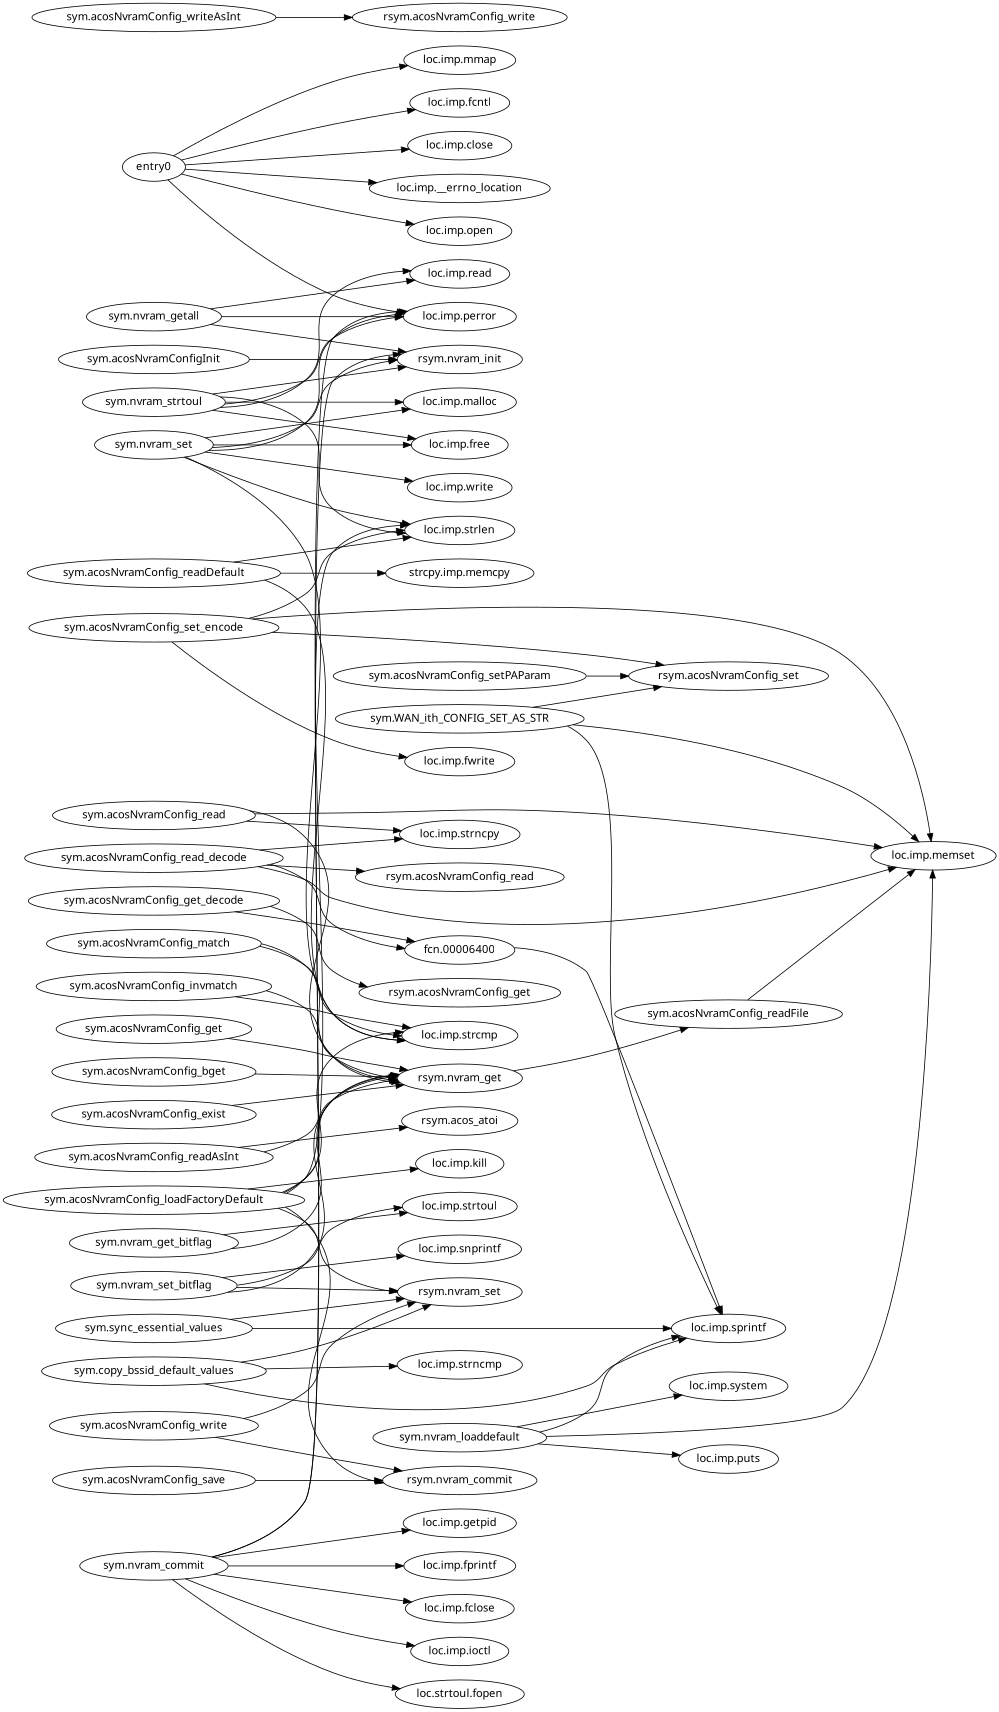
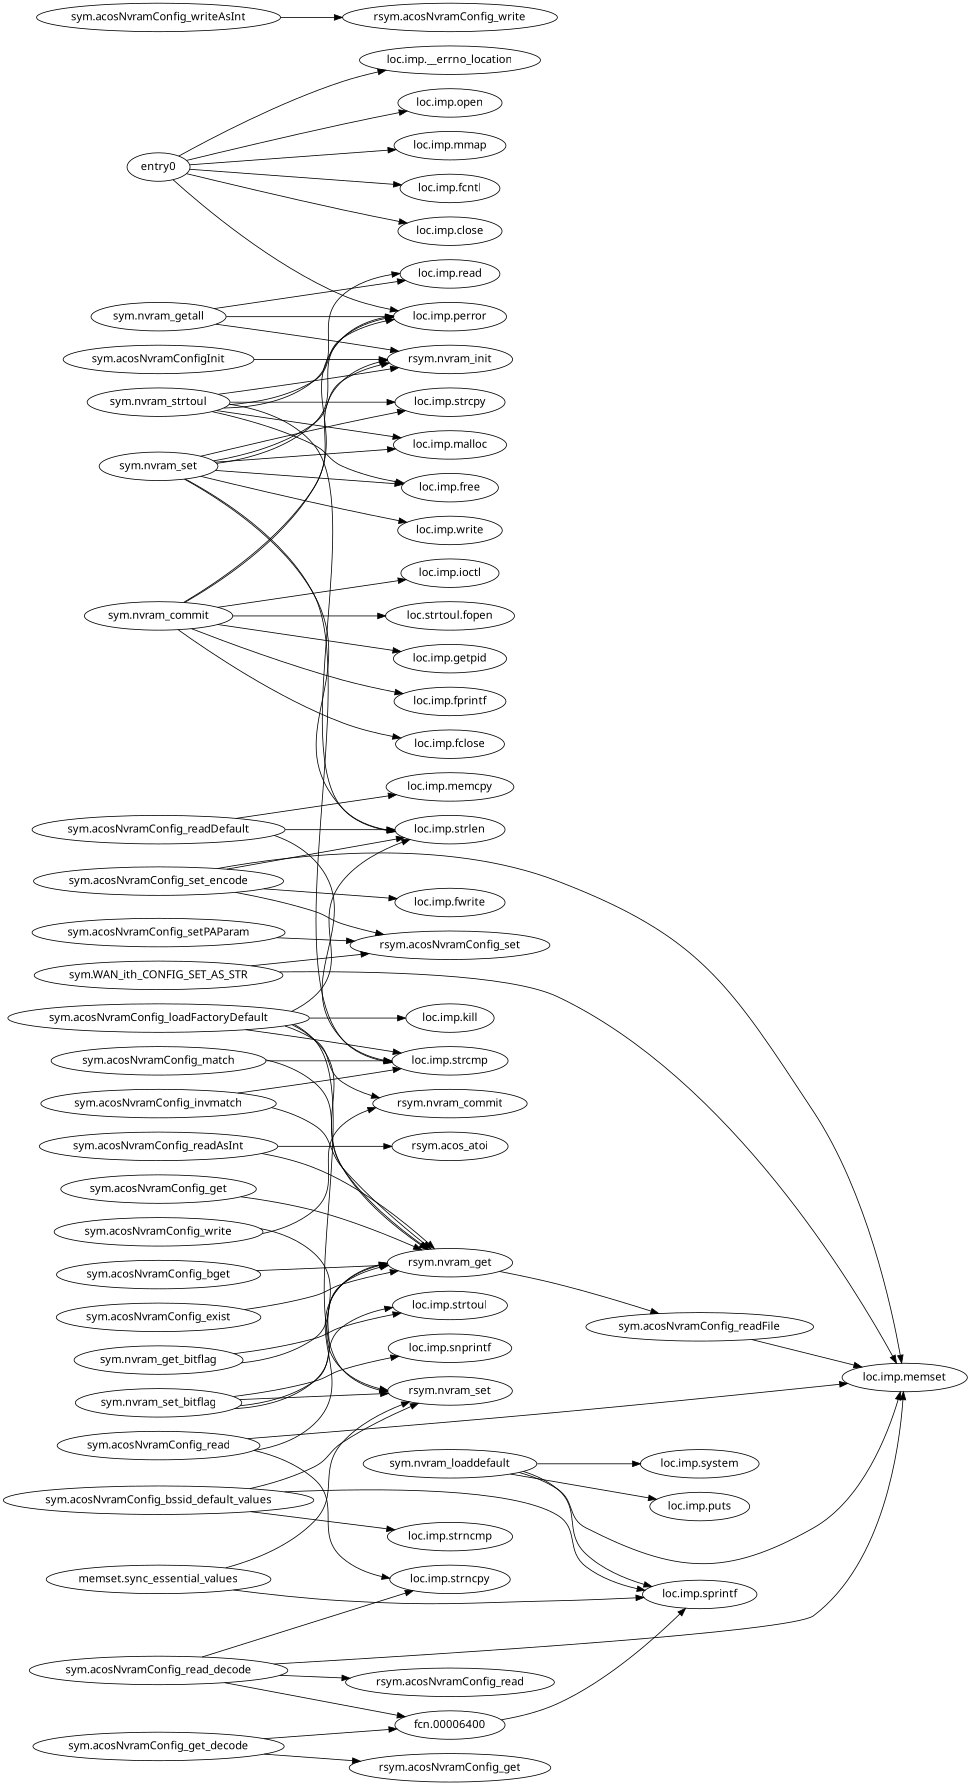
none -> (450, 402)
(460, 573) -> (450, 787)
(613, 1019) -> none
(154, 1328) -> (159, 1579)
(154, 1371) -> (159, 1500)
(154, 1480) -> none
